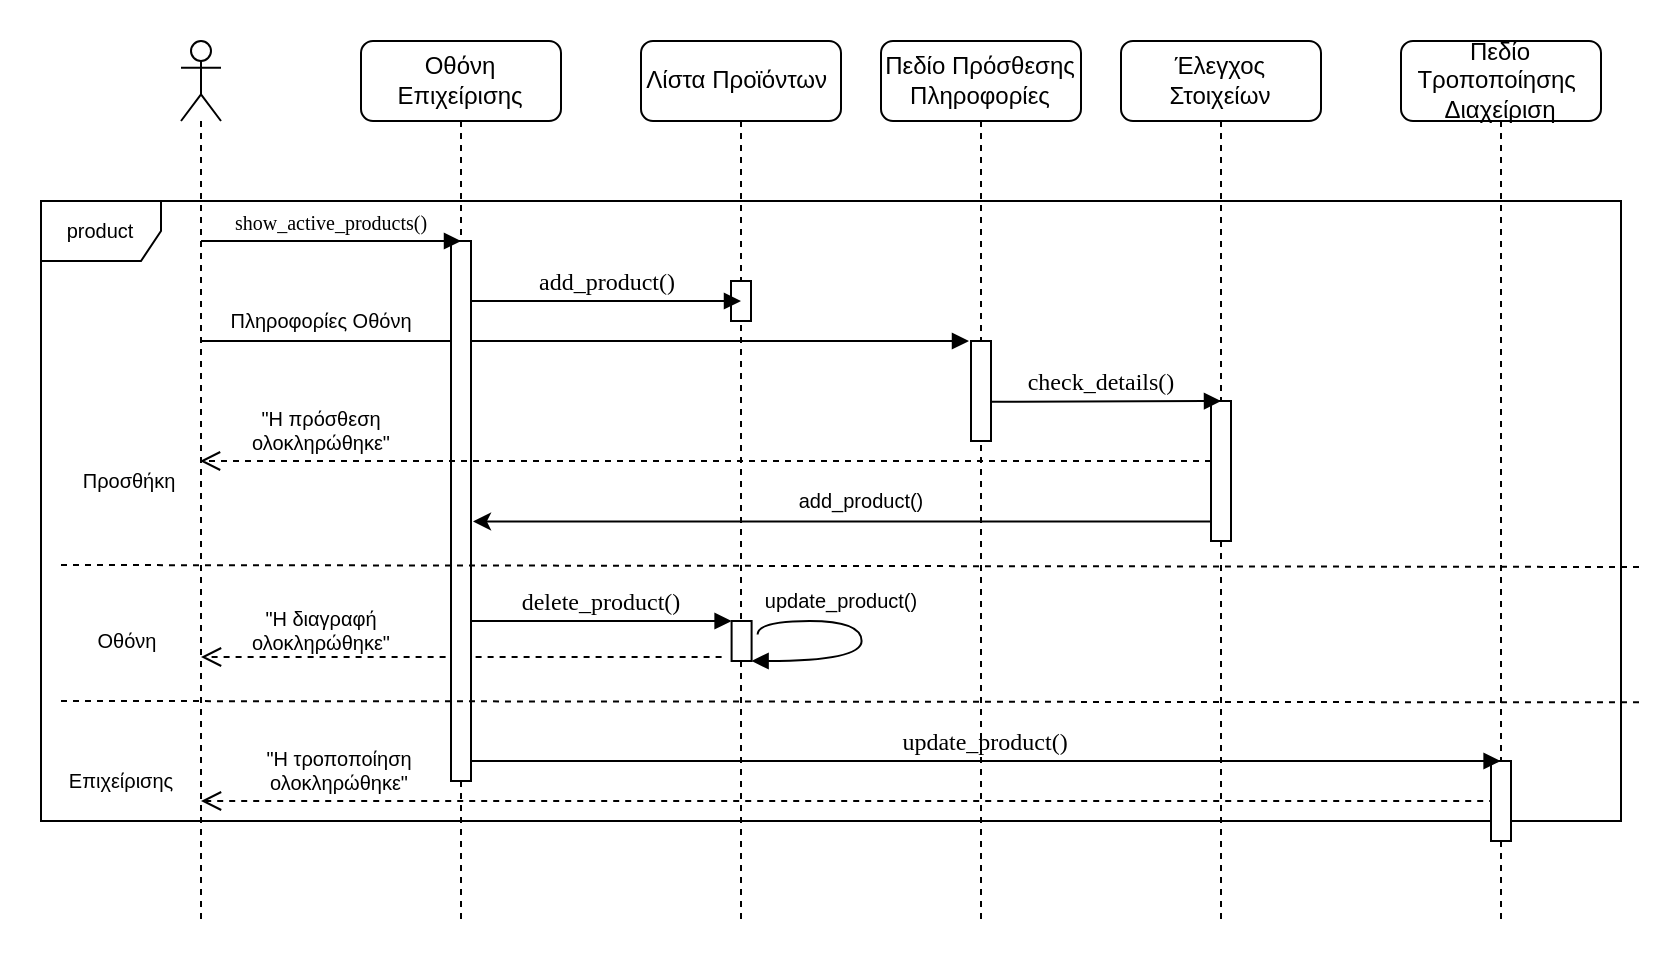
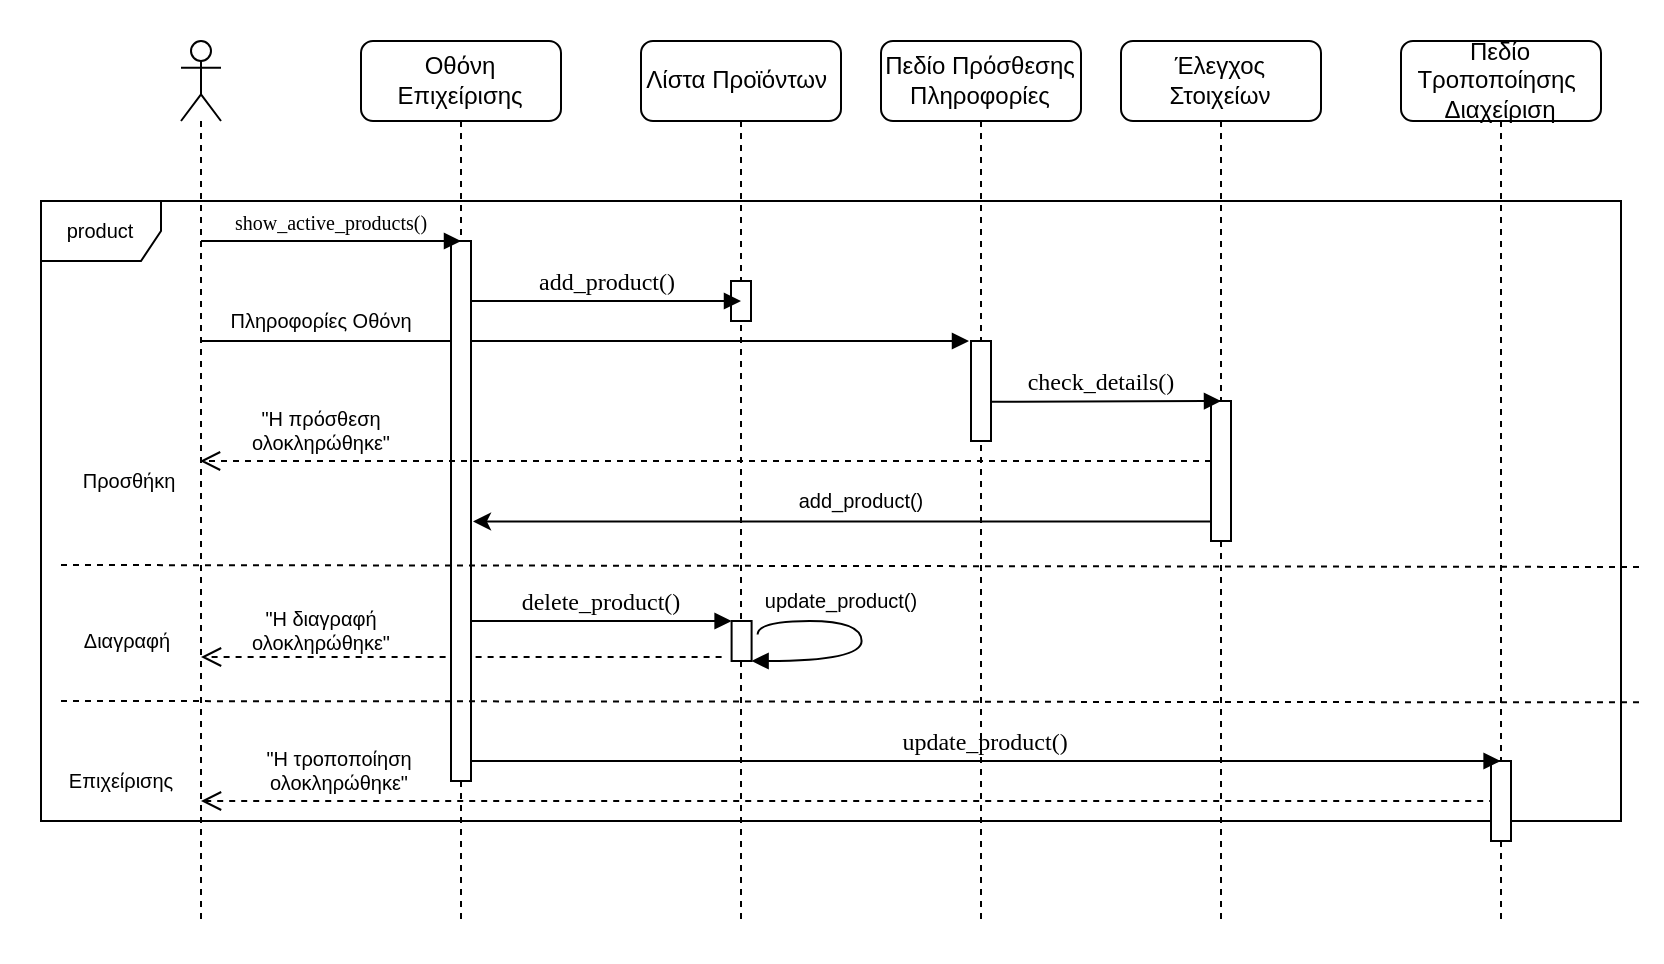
(128, 641) -> (128, 641)
